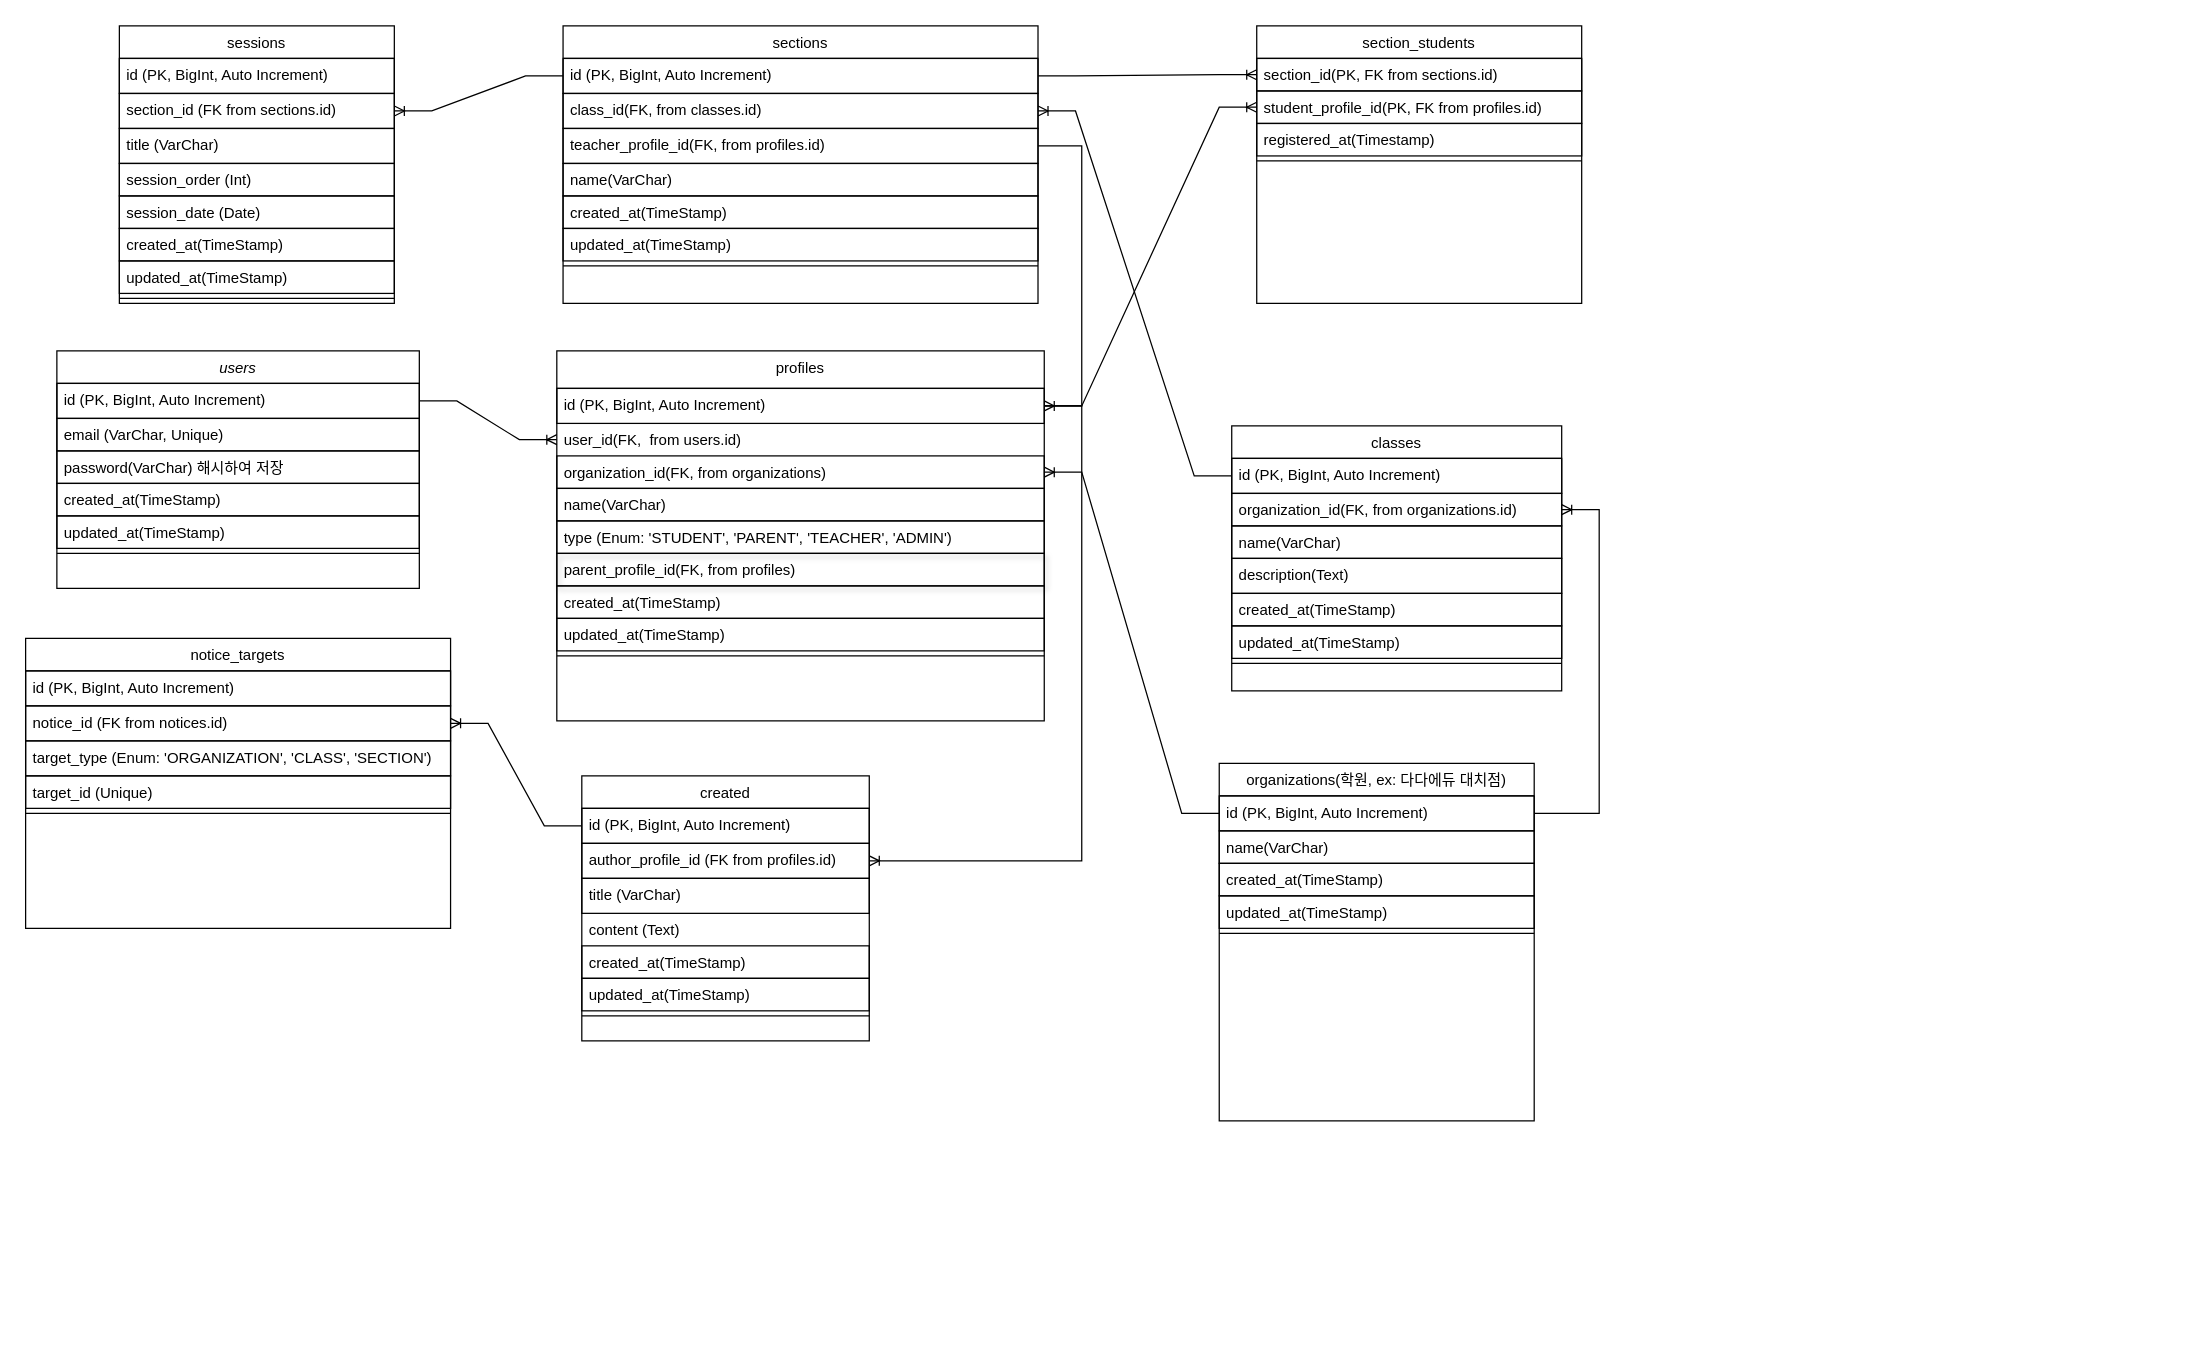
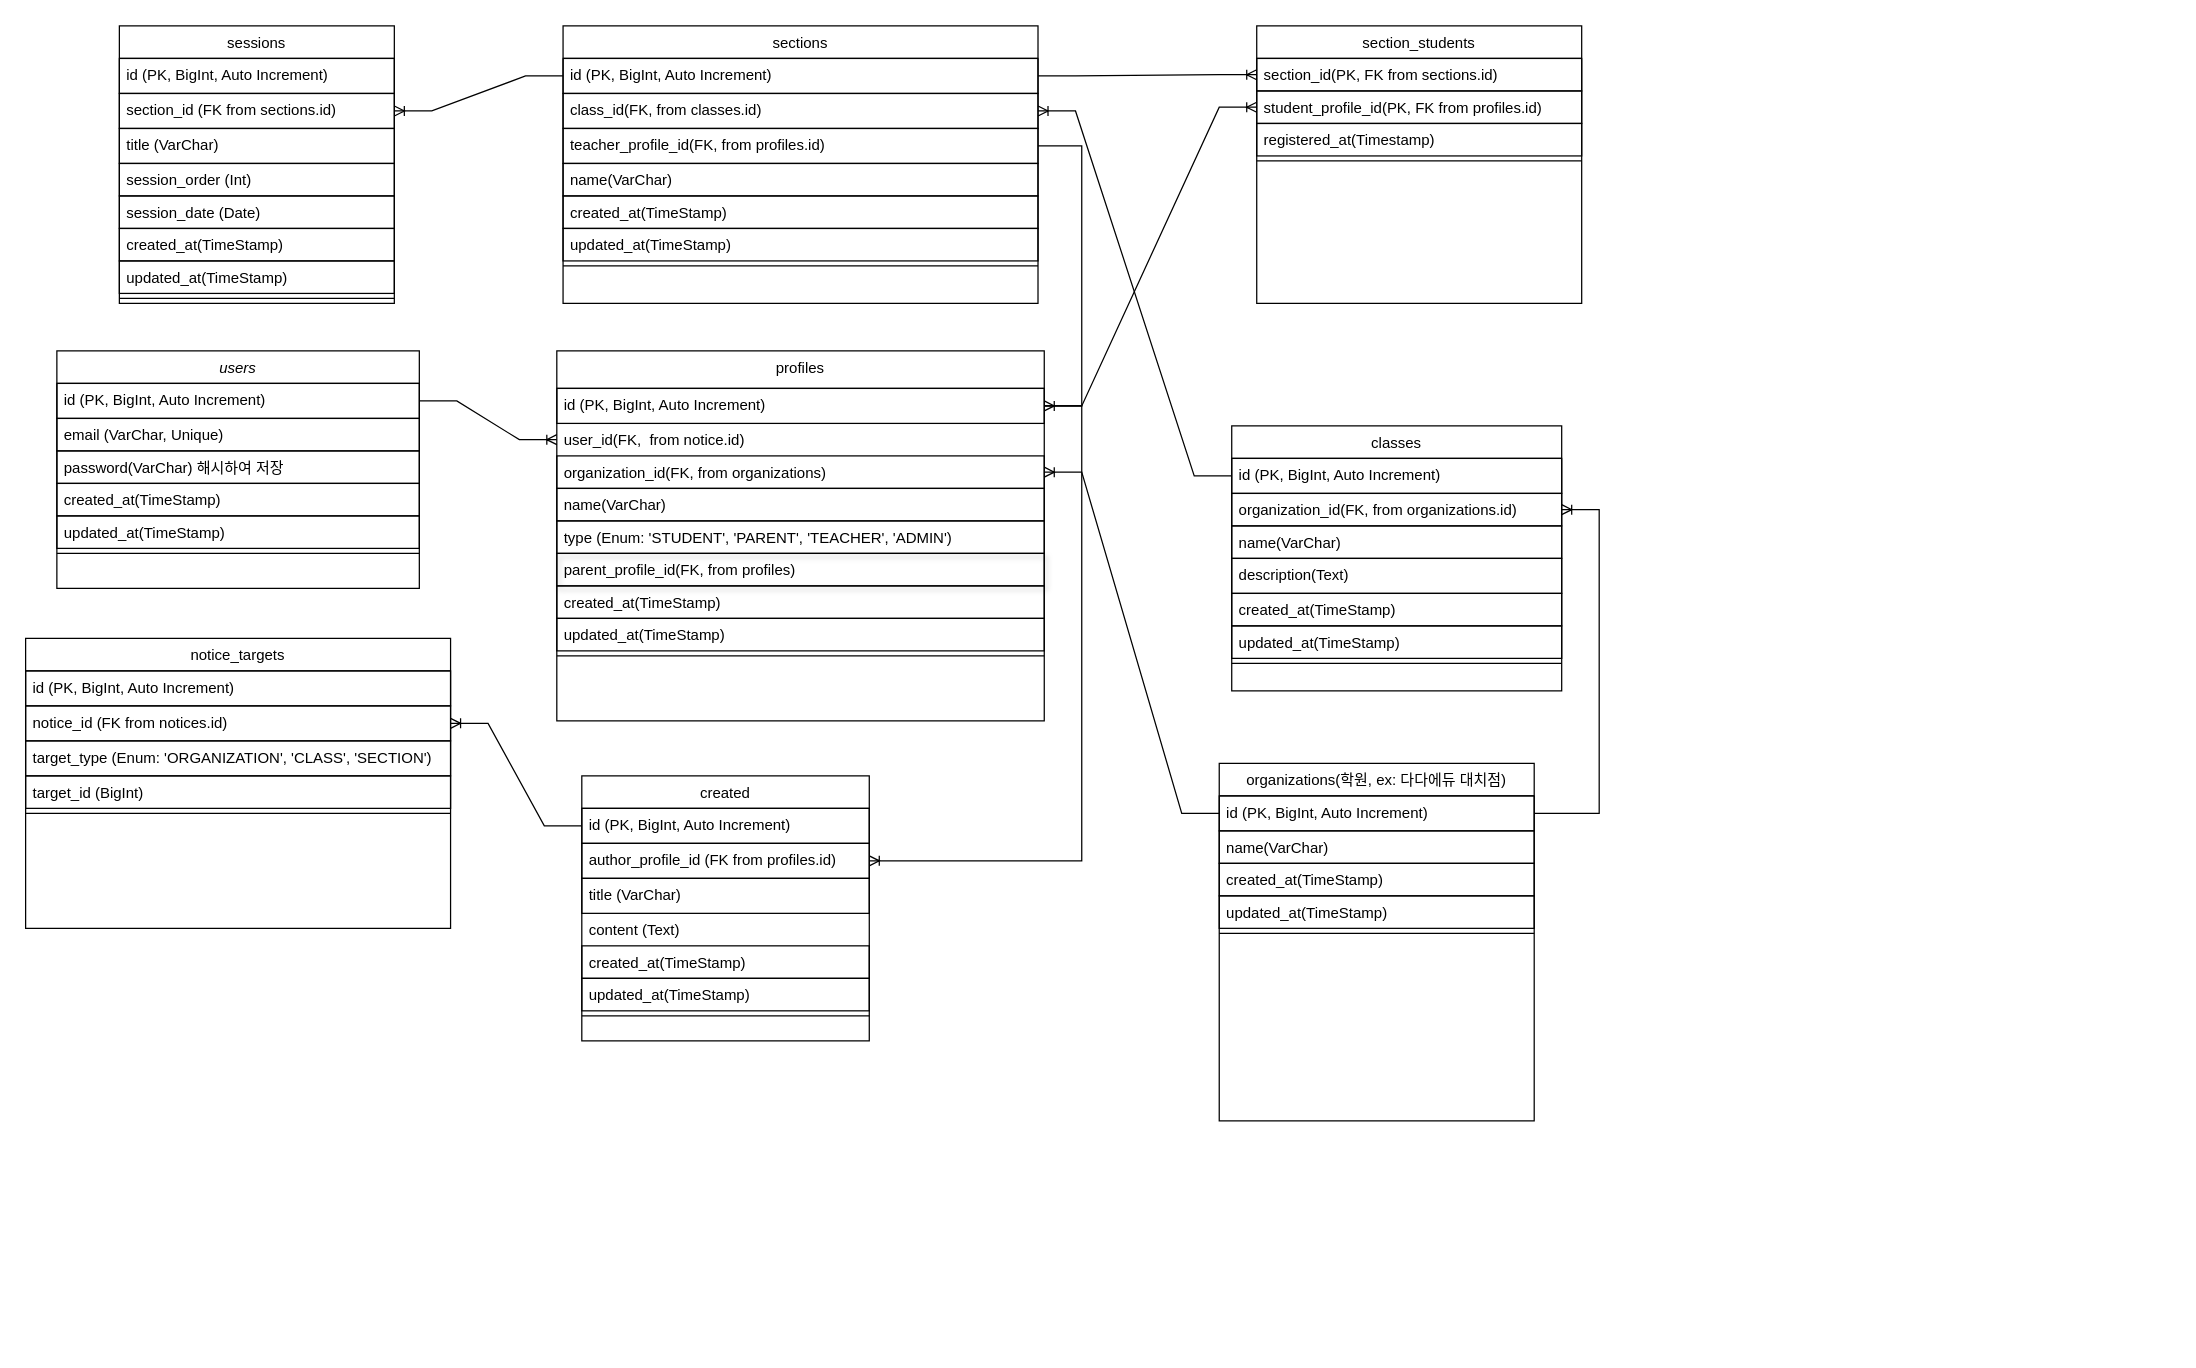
(665, 440) -> (668, 440)
(102, 793) -> (102, 793)
